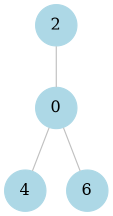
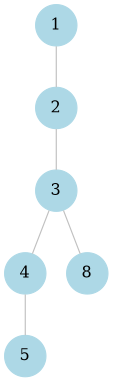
none -> (56, 25)
(56, 108) -> (56, 191)
(87, 191) -> (87, 273)
none -> (25, 356)
